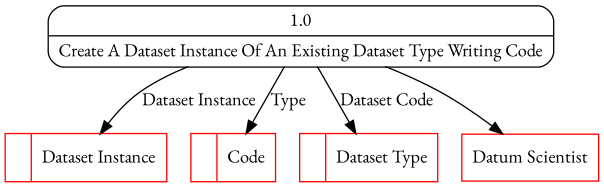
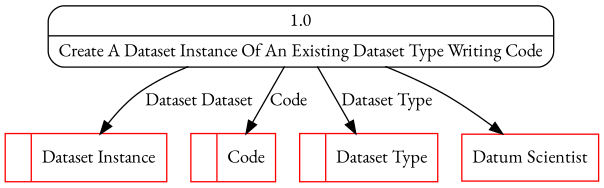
(199, 100) -> (199, 100)
(289, 100) -> (289, 100)
(387, 100) -> (387, 100)
